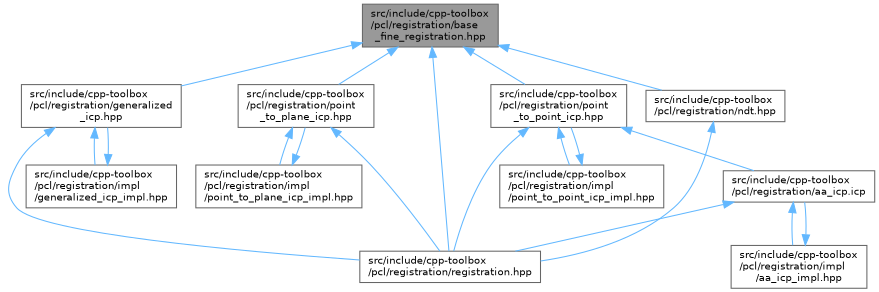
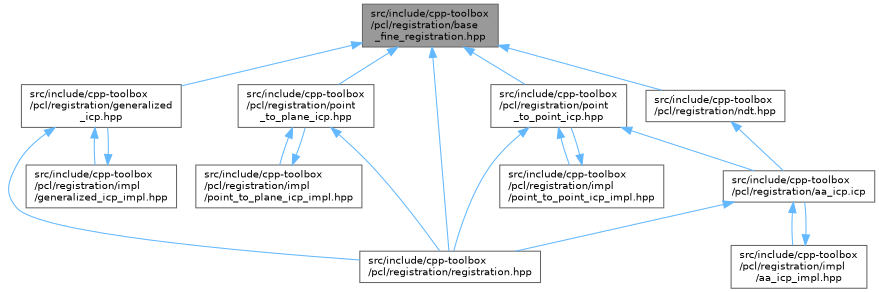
(640, 231) -> (761, 150)
